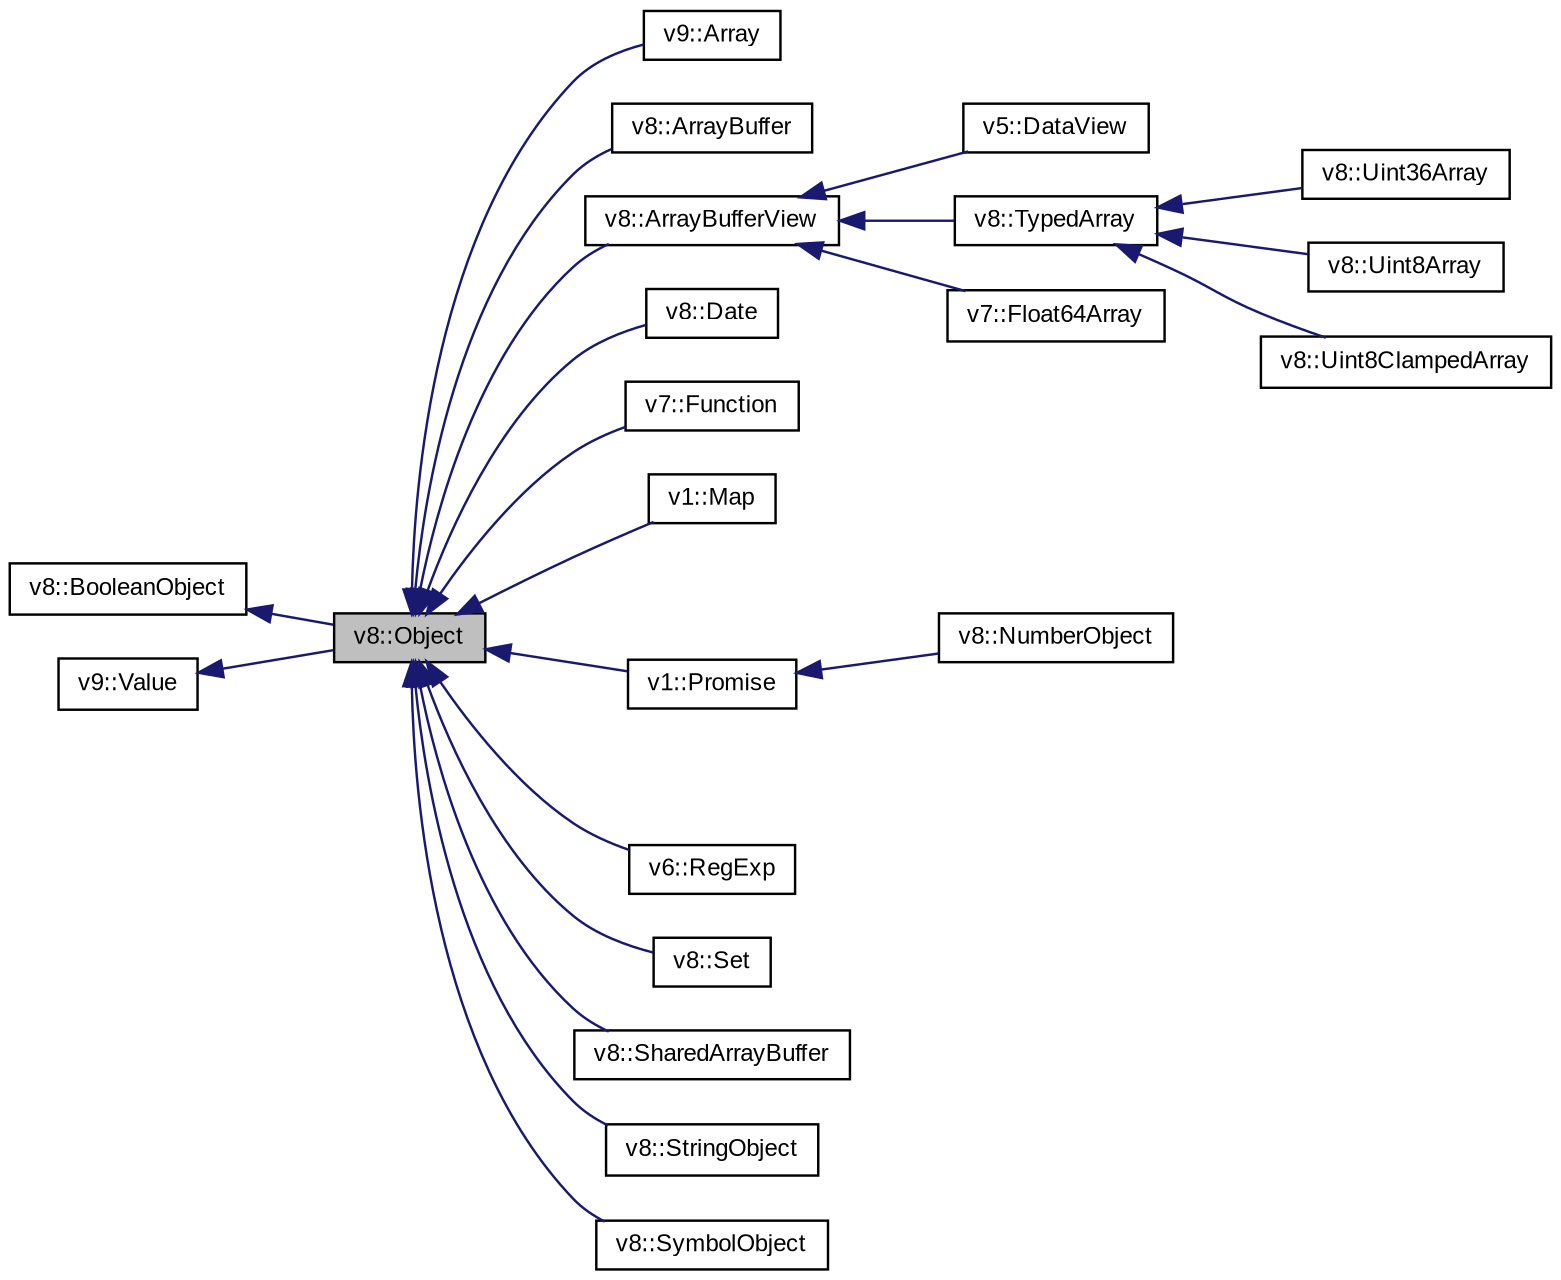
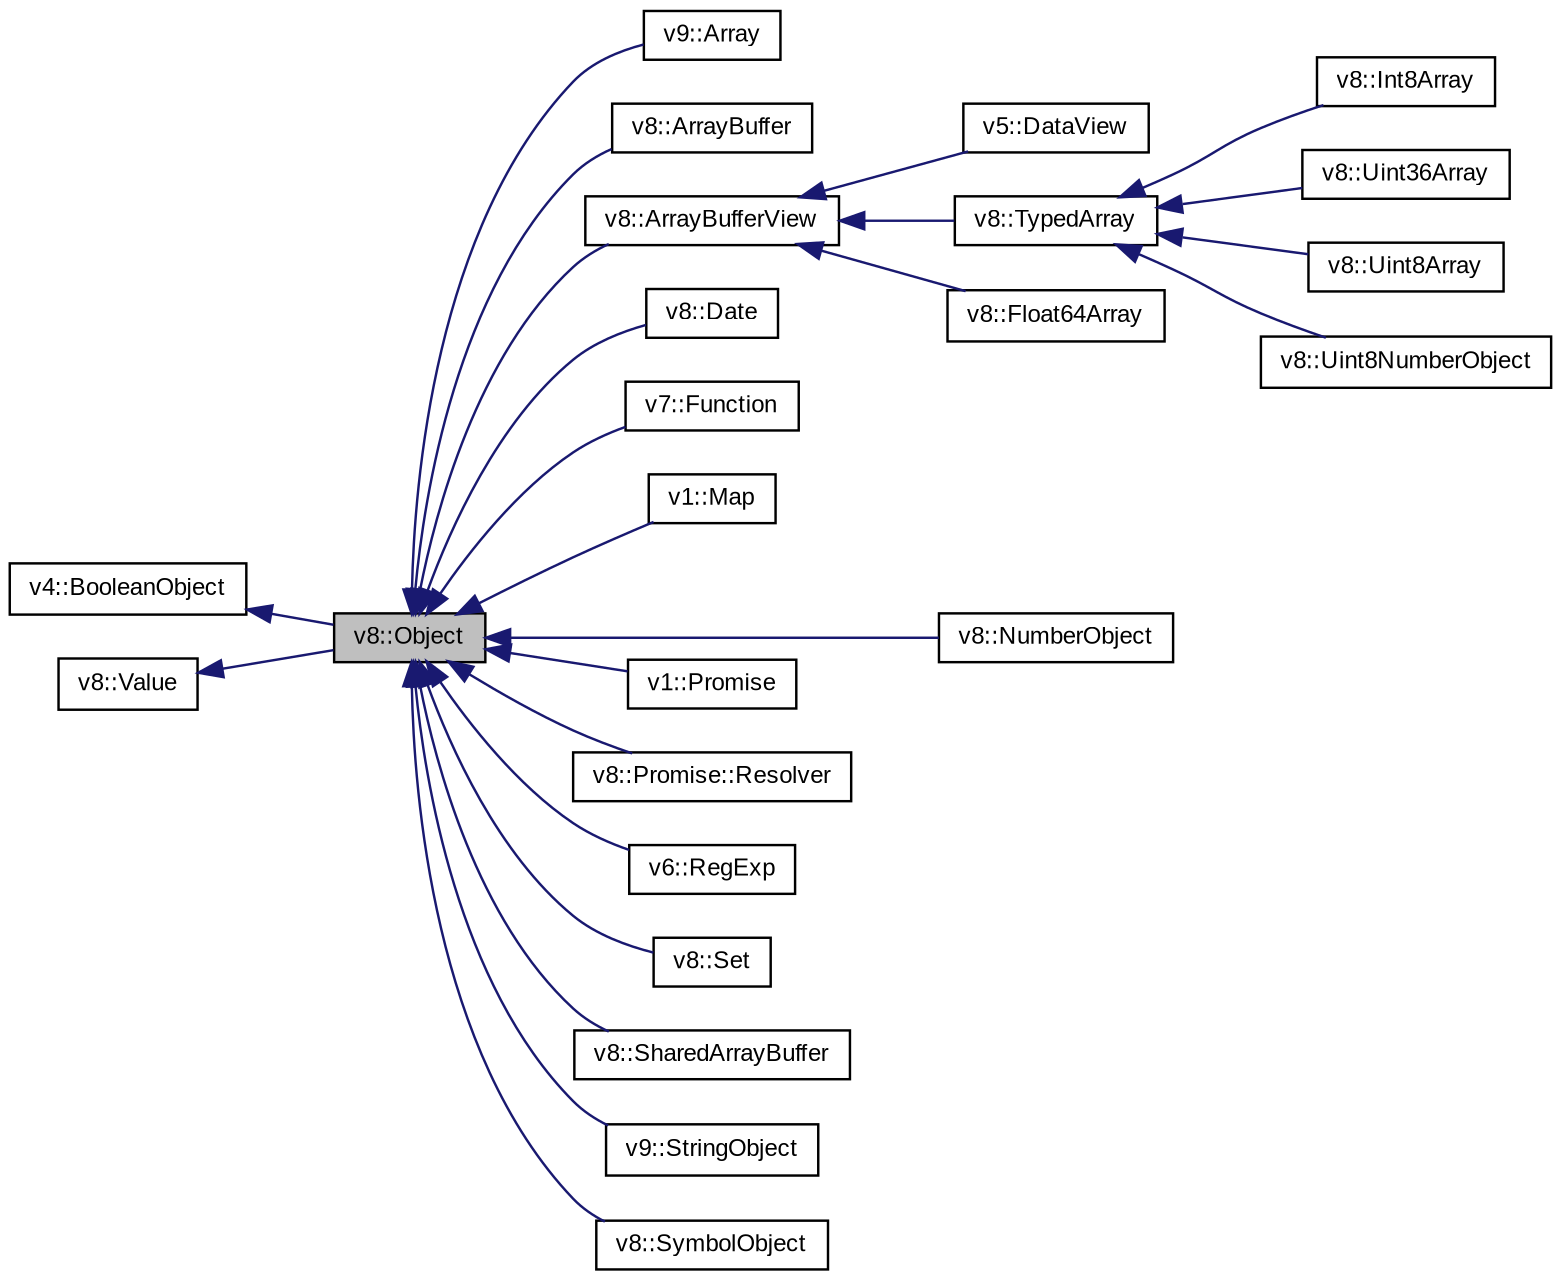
none -> (1406, 82)
(1056, 316) -> (1056, 316)
(1406, 362) -> (1406, 362)
(128, 589) -> (128, 589)
(880, 662) -> (725, 638)
(128, 684) -> (128, 684)
none -> (712, 777)
(712, 1150) -> (712, 1150)
